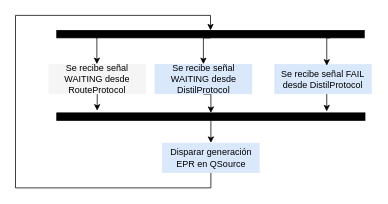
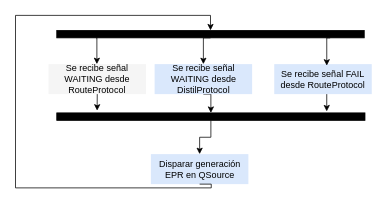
(323, 79) -> (323, 79)
(211, 158) -> (200, 169)
